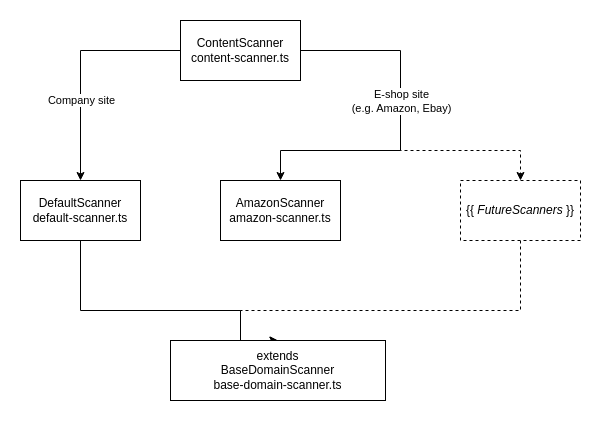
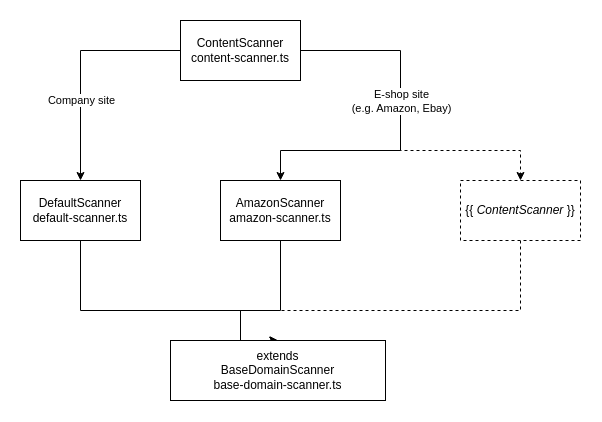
(521, 211) -> (521, 211)
none -> (281, 275)
